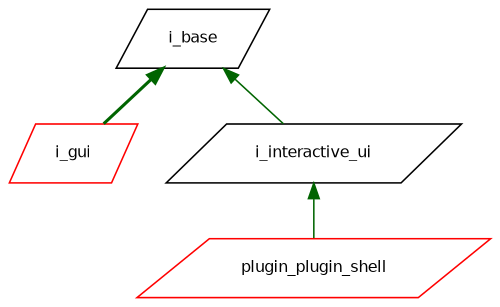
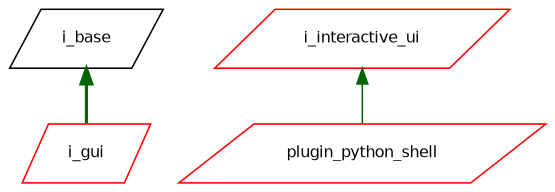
(259, 102) -> none
(314, 153) -> (362, 39)
(314, 268) -> (362, 153)
